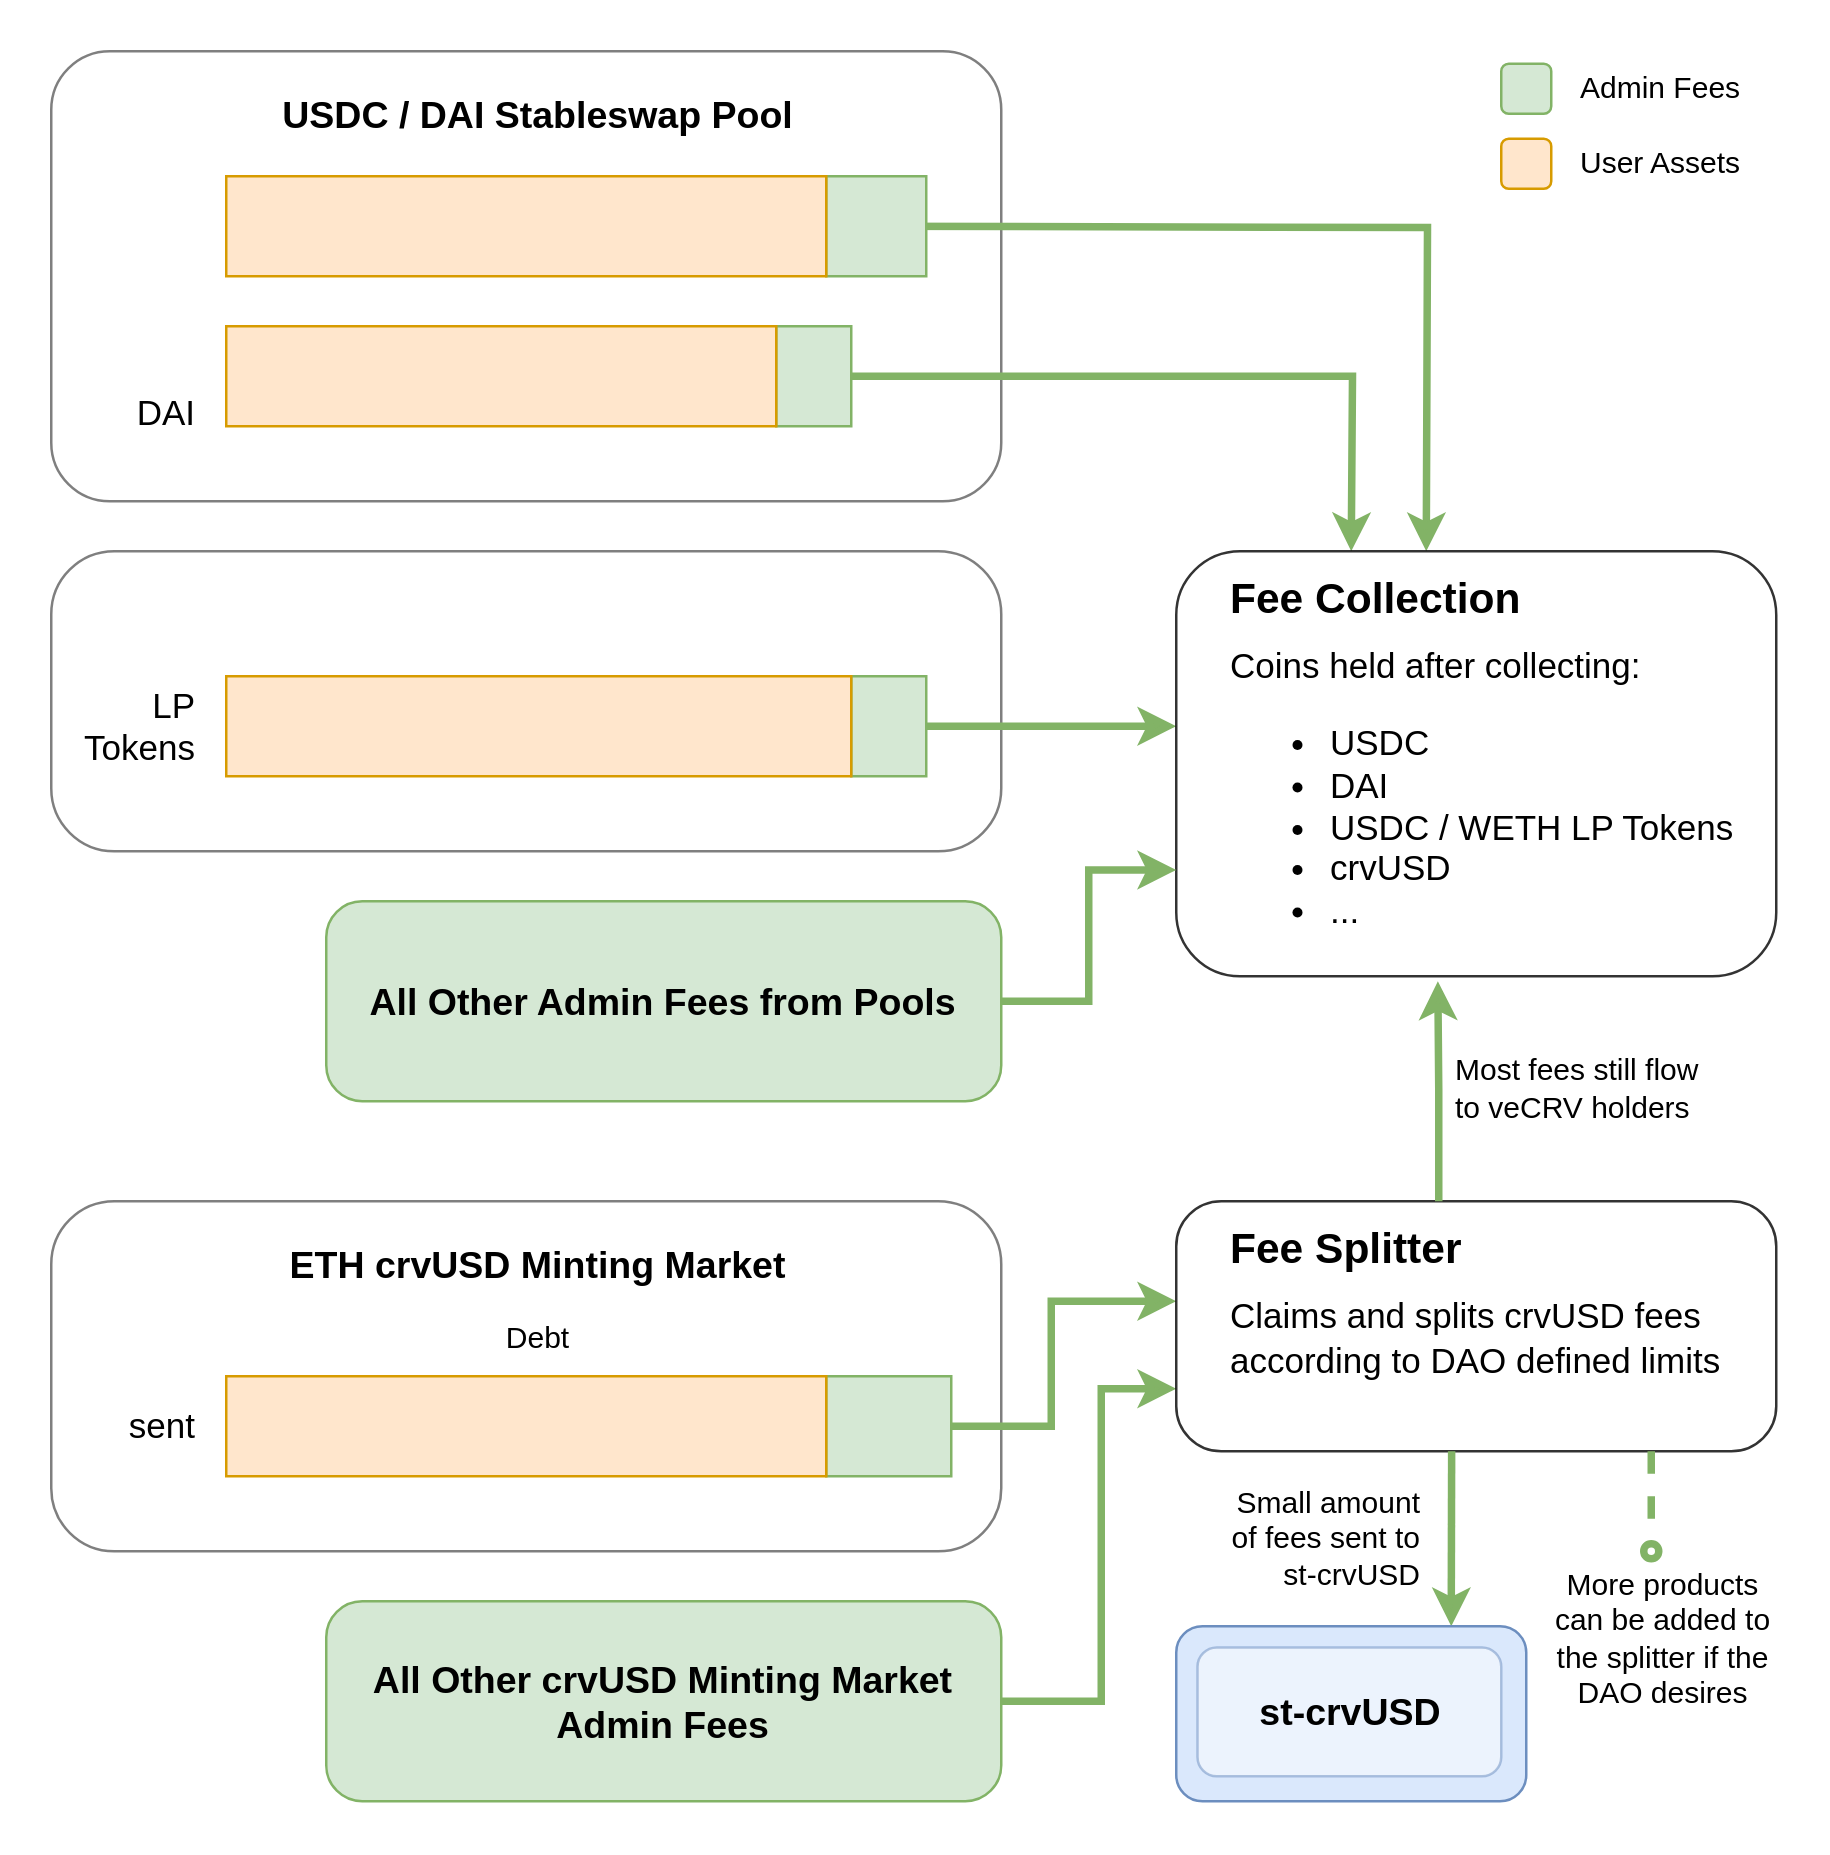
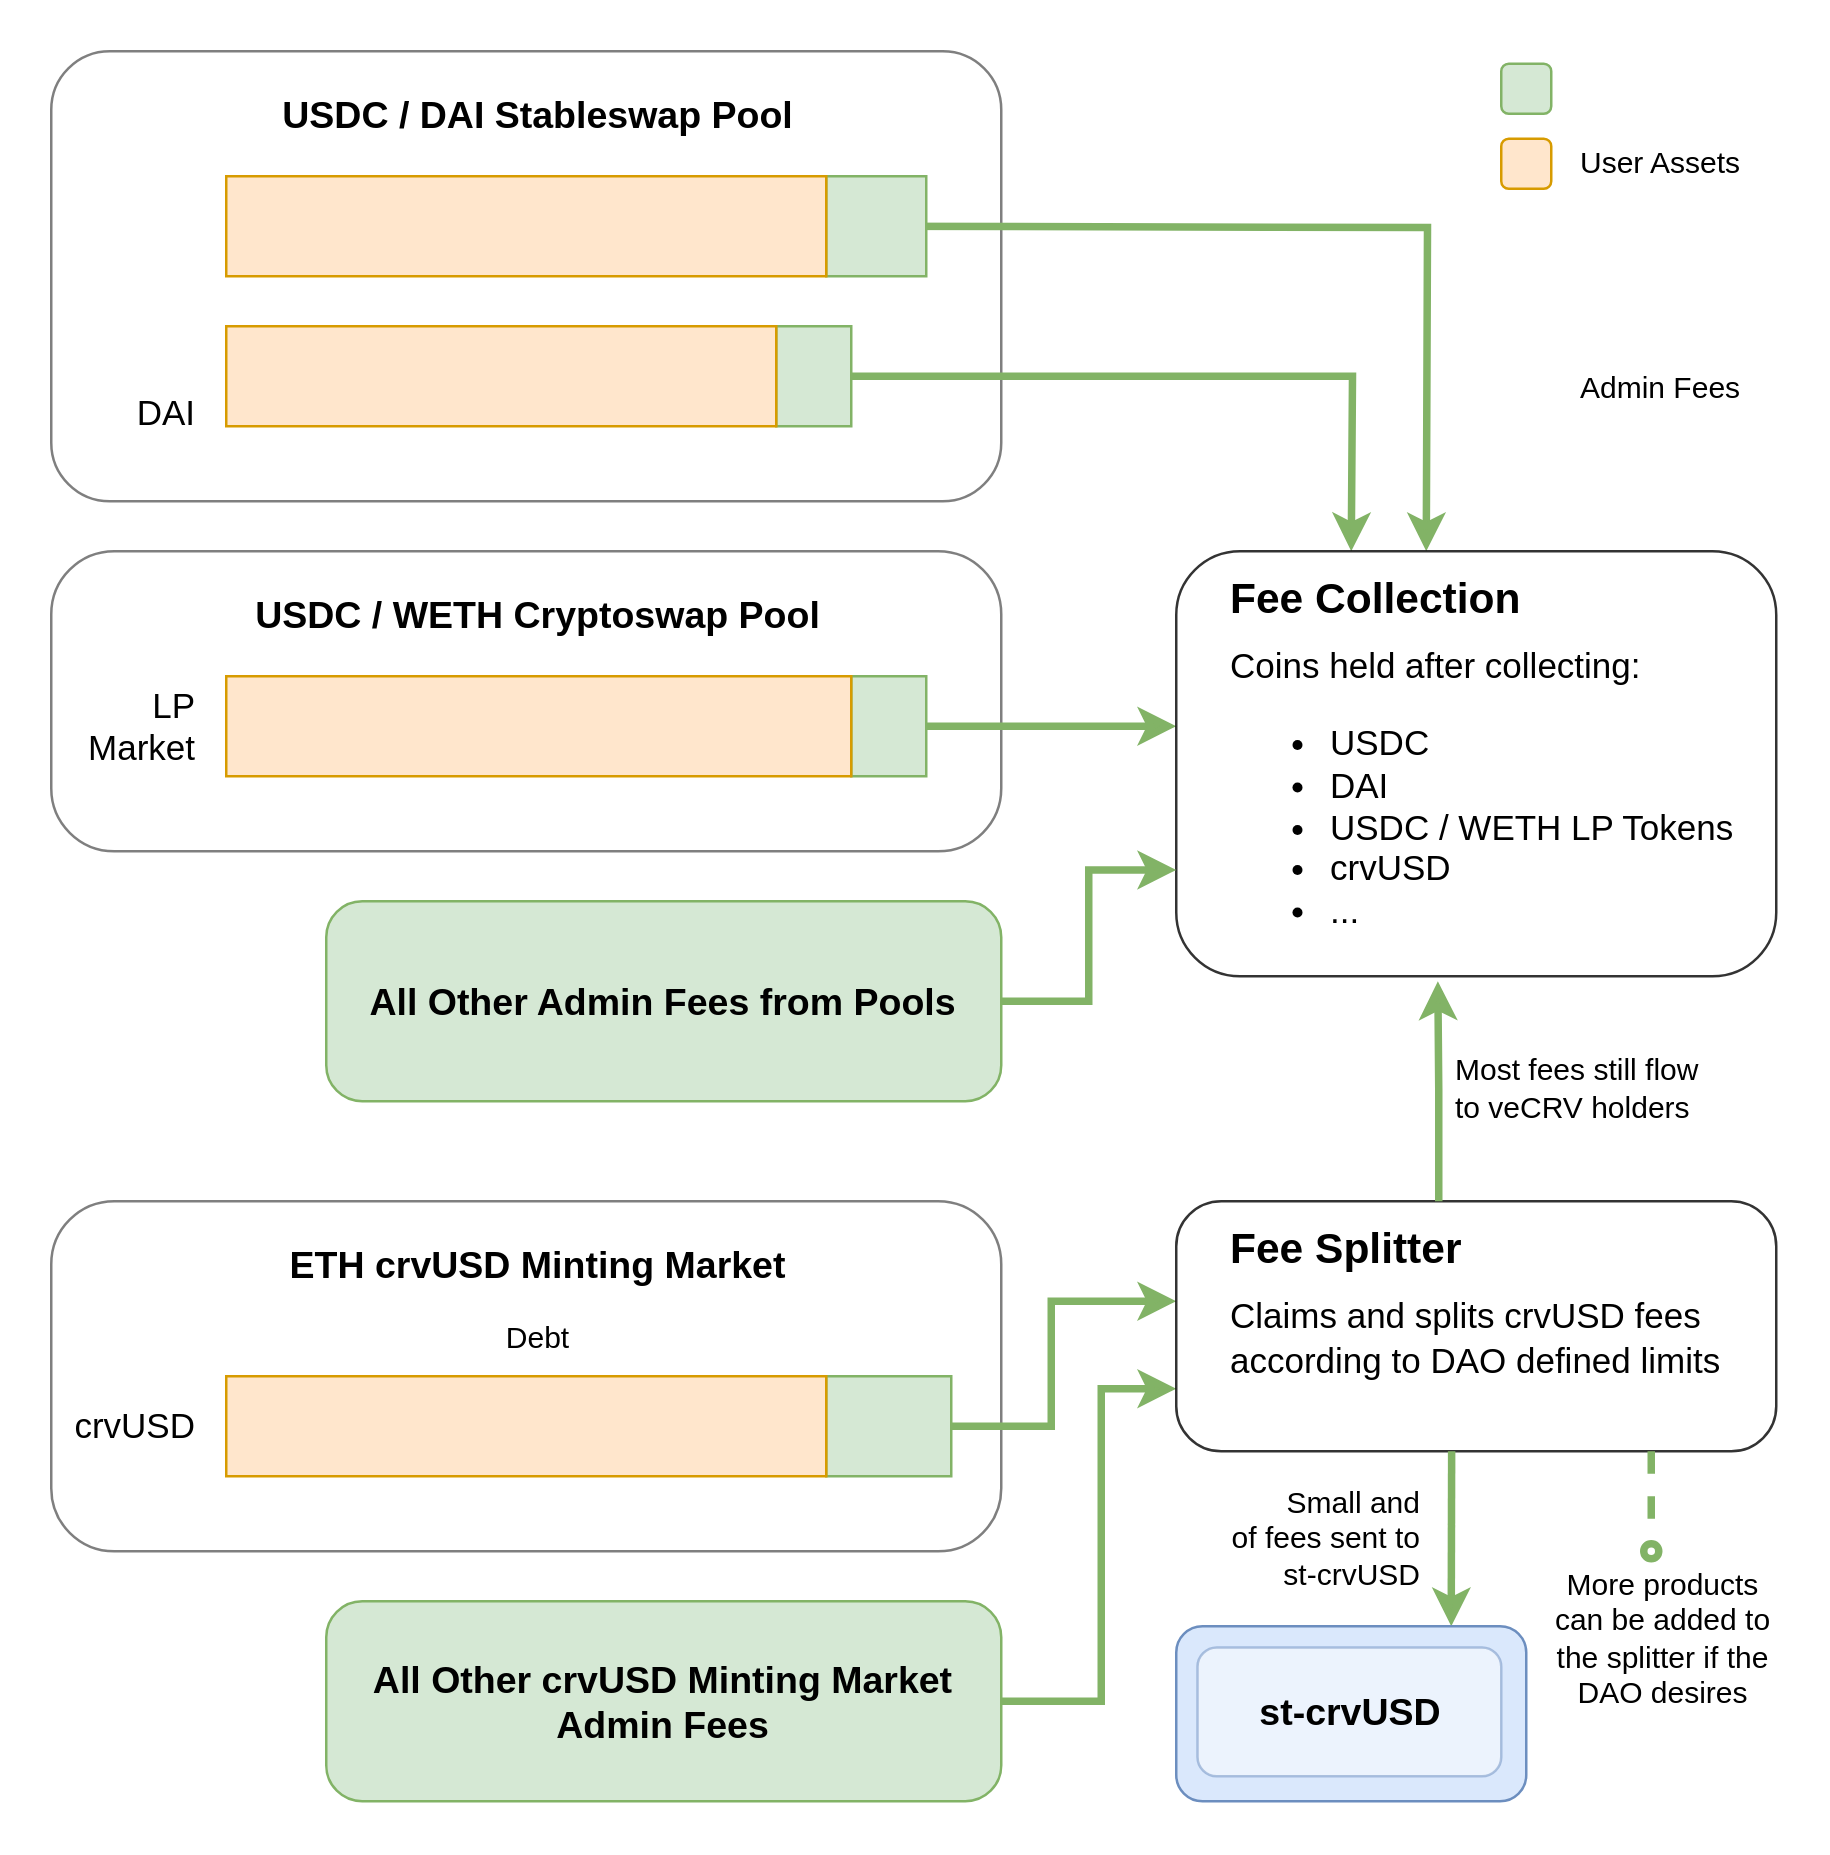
(1676, 89) -> (1676, 389)
none -> (539, 614)
(136, 726) -> (136, 726)
(157, 1426) -> (137, 1426)
(1307, 1539) -> (1307, 1539)
